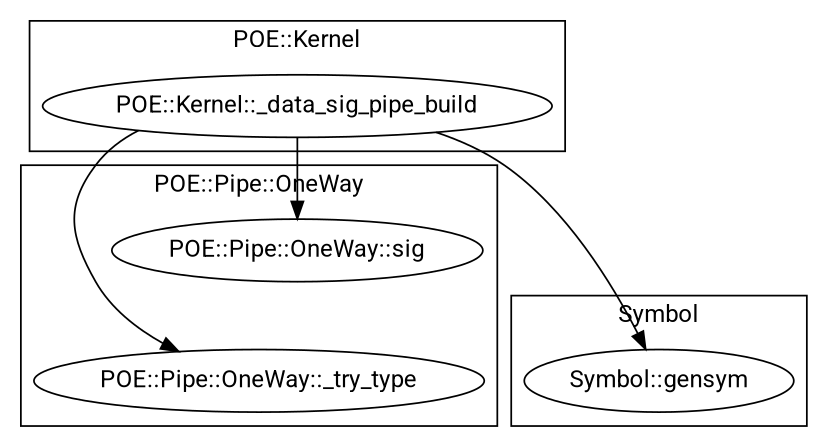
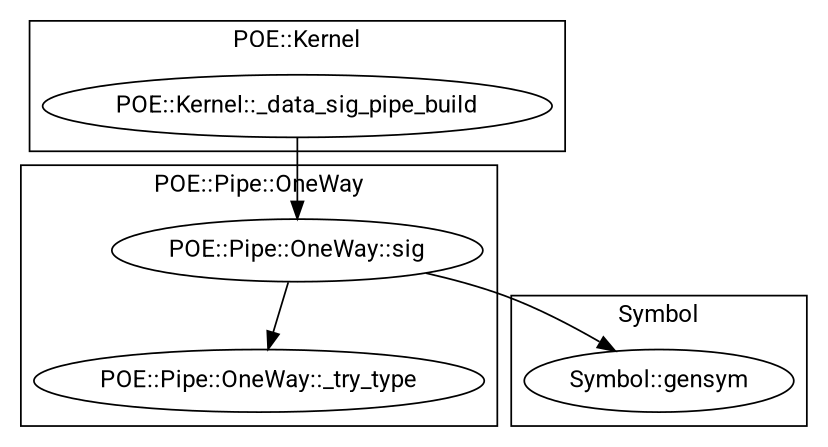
(556, 212) -> (533, 307)
(78, 241) -> (281, 307)
